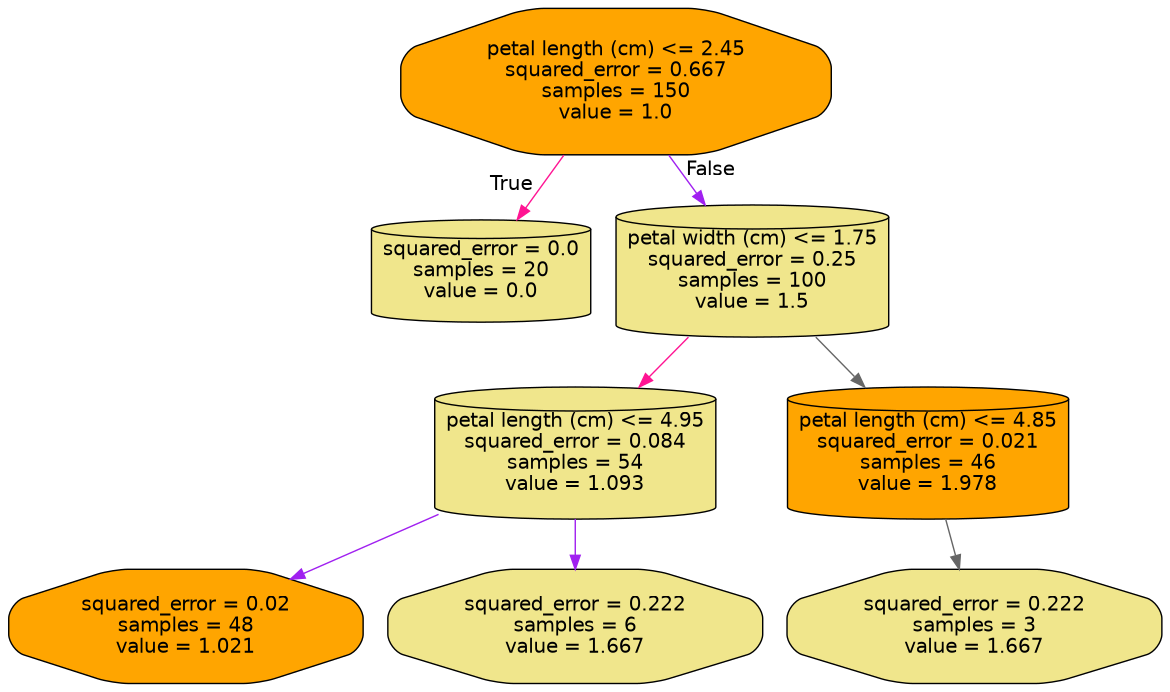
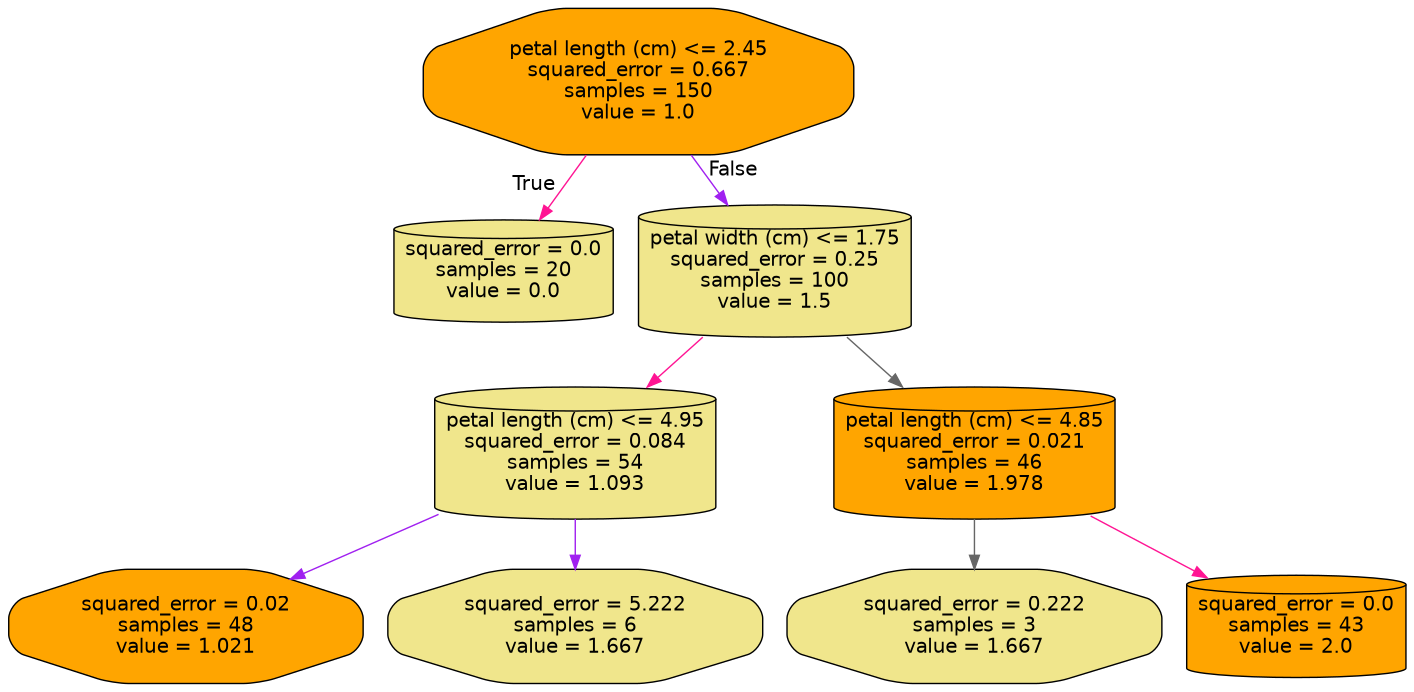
(575, 626) -> (575, 626)
none -> (1296, 626)
